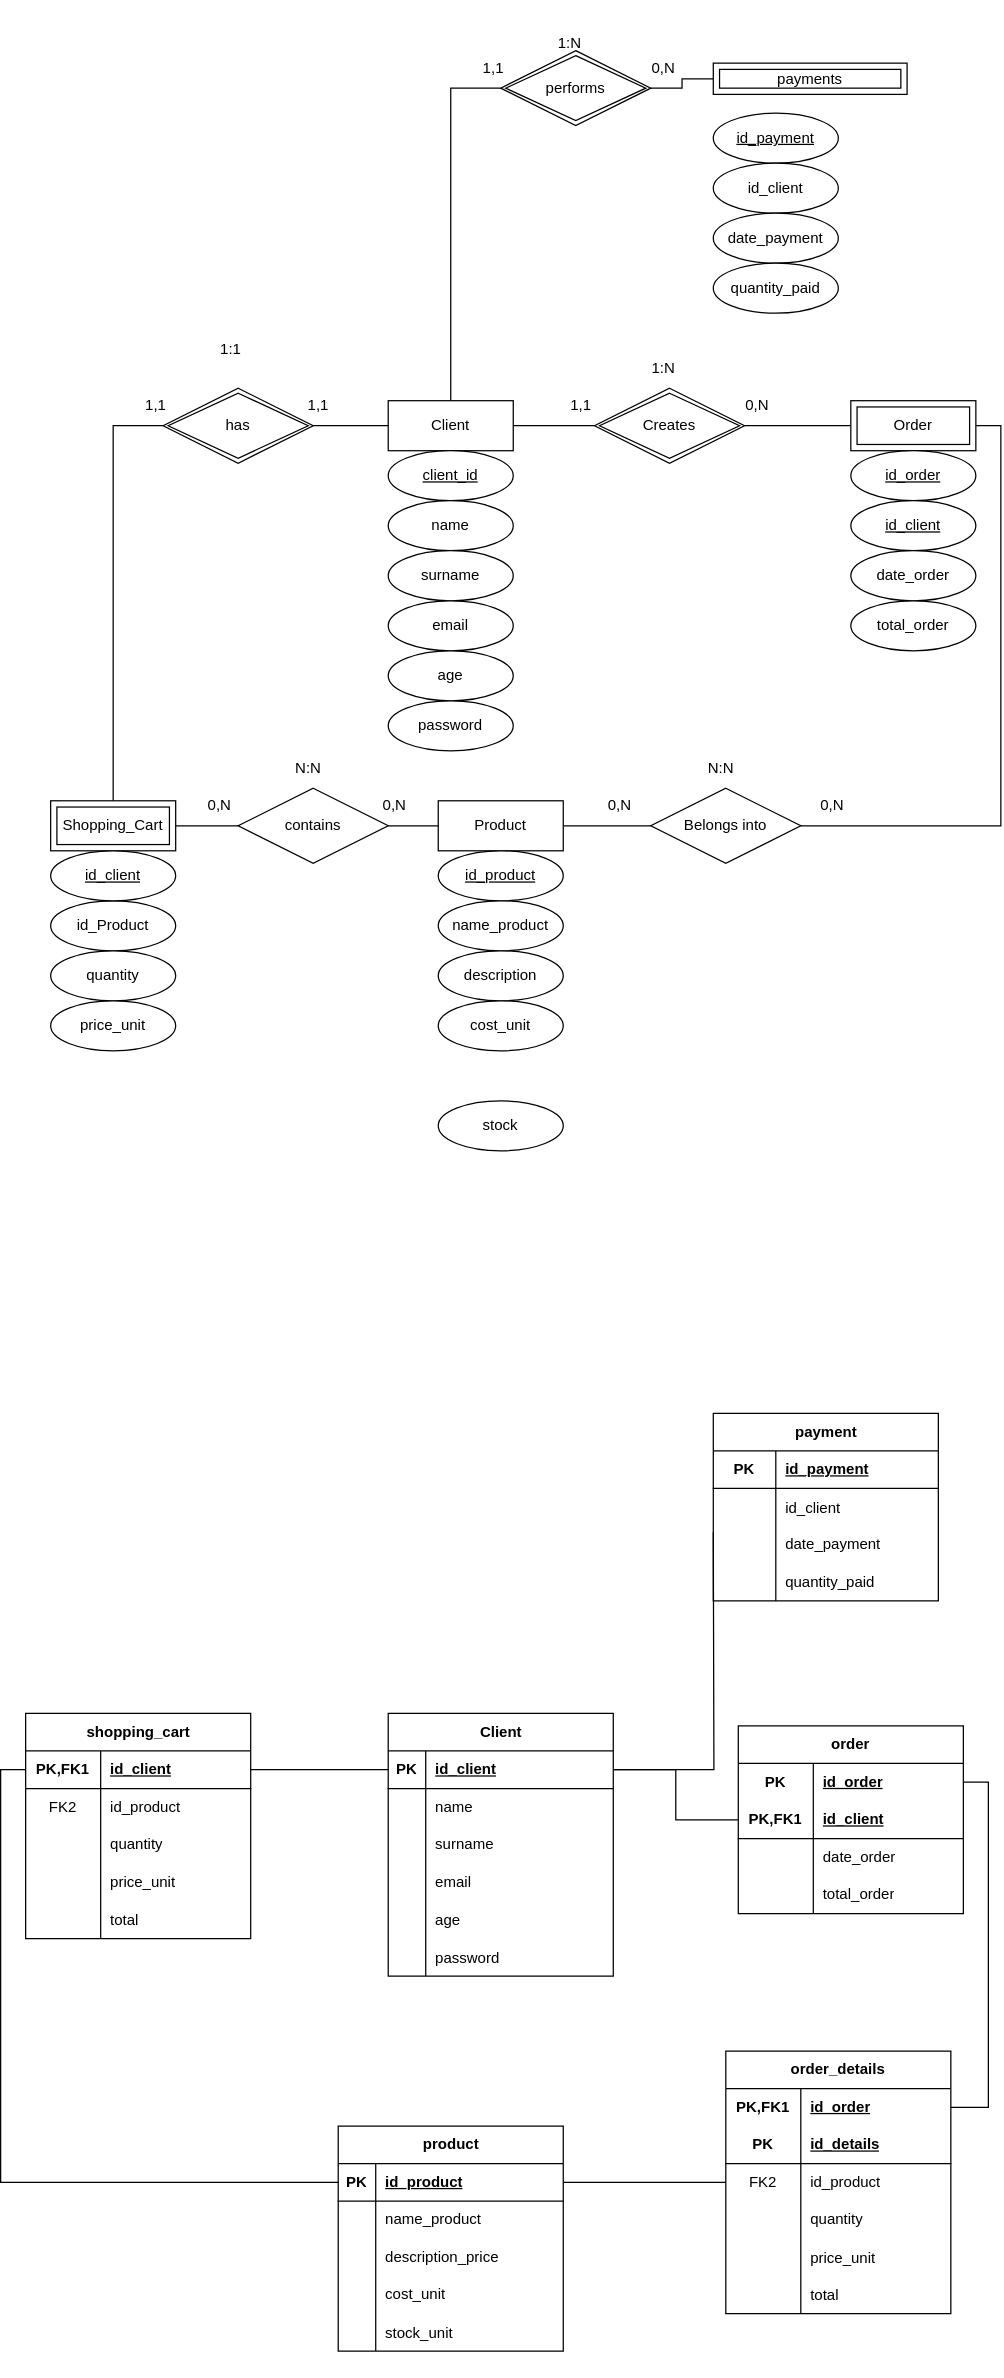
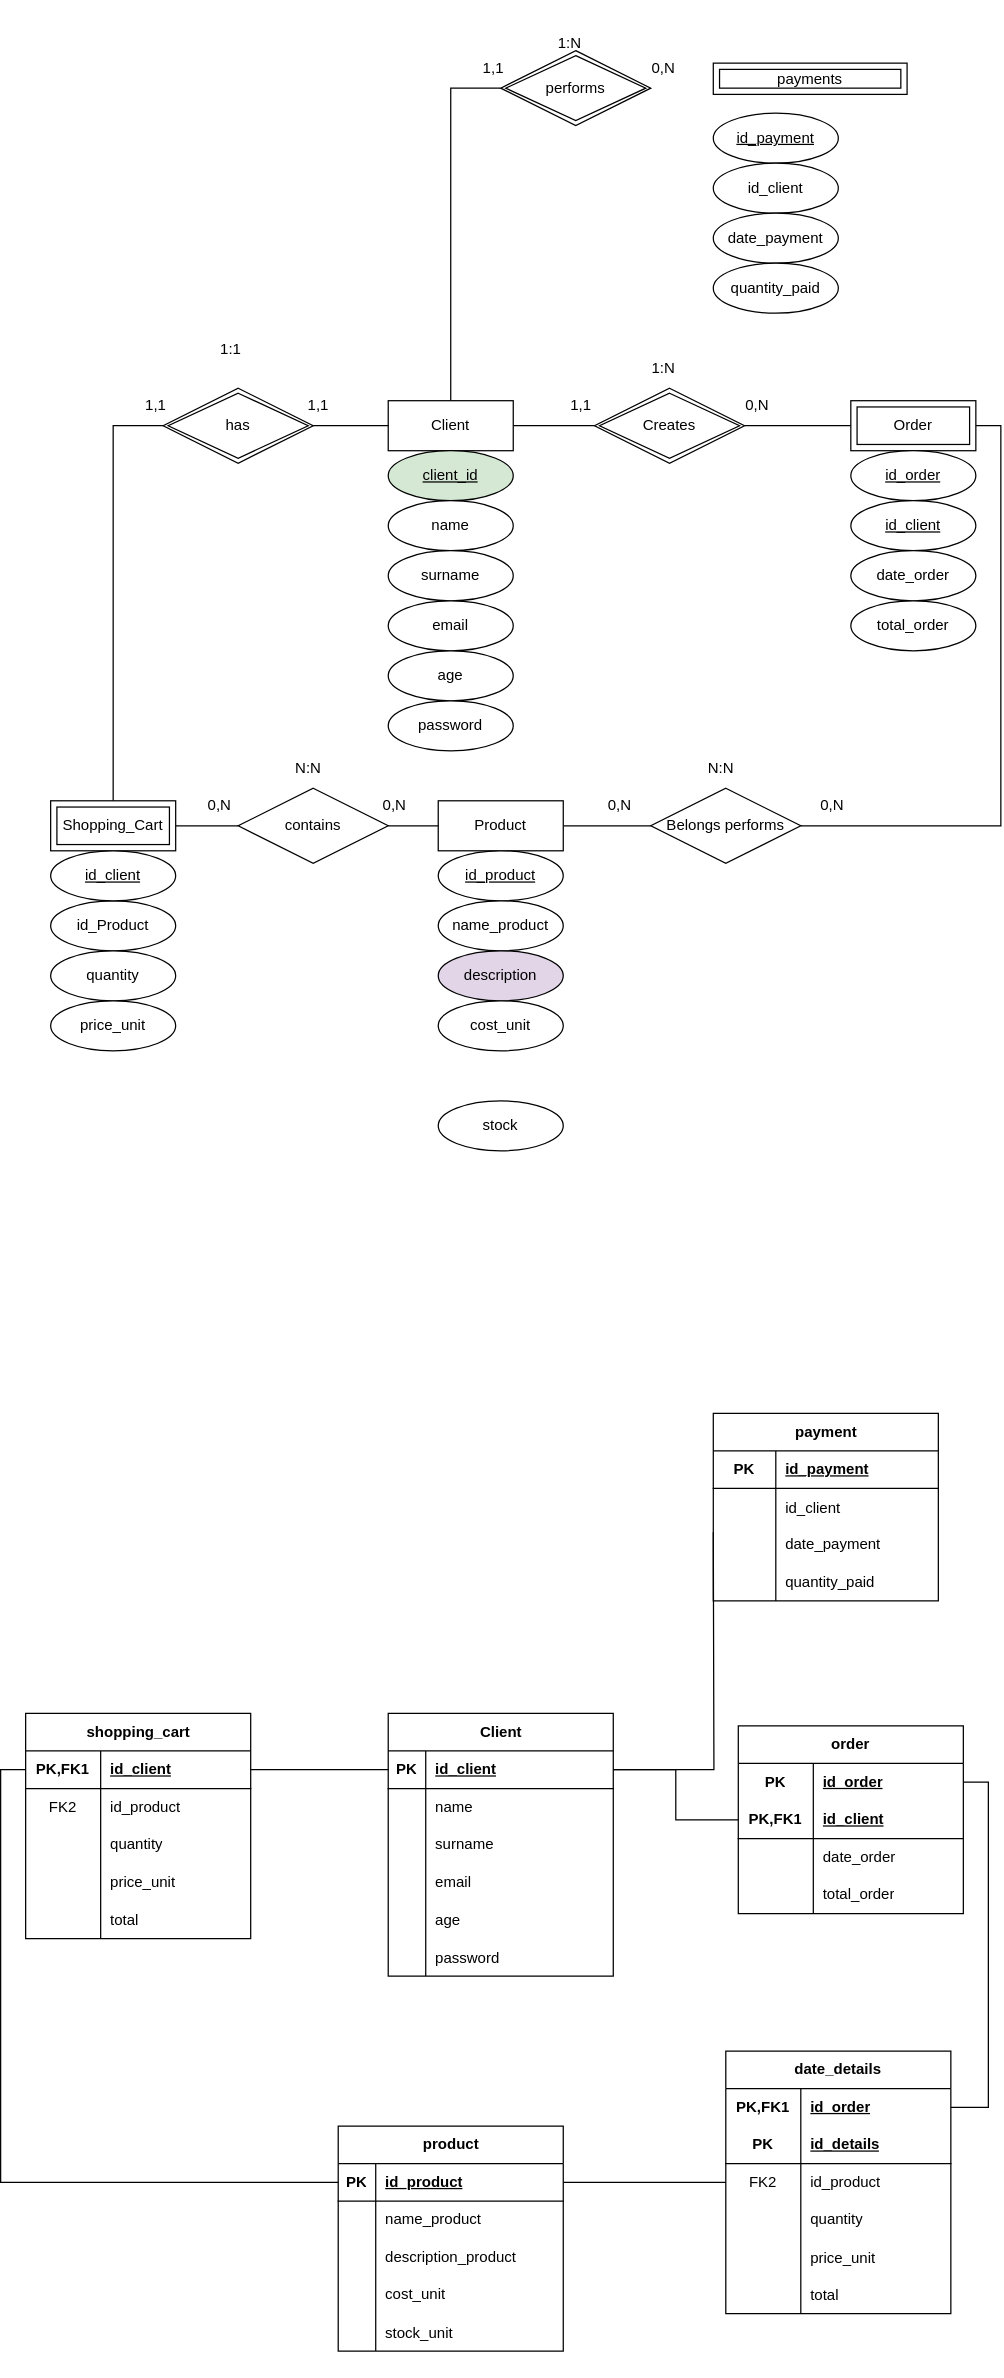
(682, 84) -> none
(451, 476) -> (451, 476)
(726, 826) -> (726, 826)
(501, 976) -> (501, 976)
(838, 2069) -> (838, 2069)
(451, 2257) -> (462, 2257)
